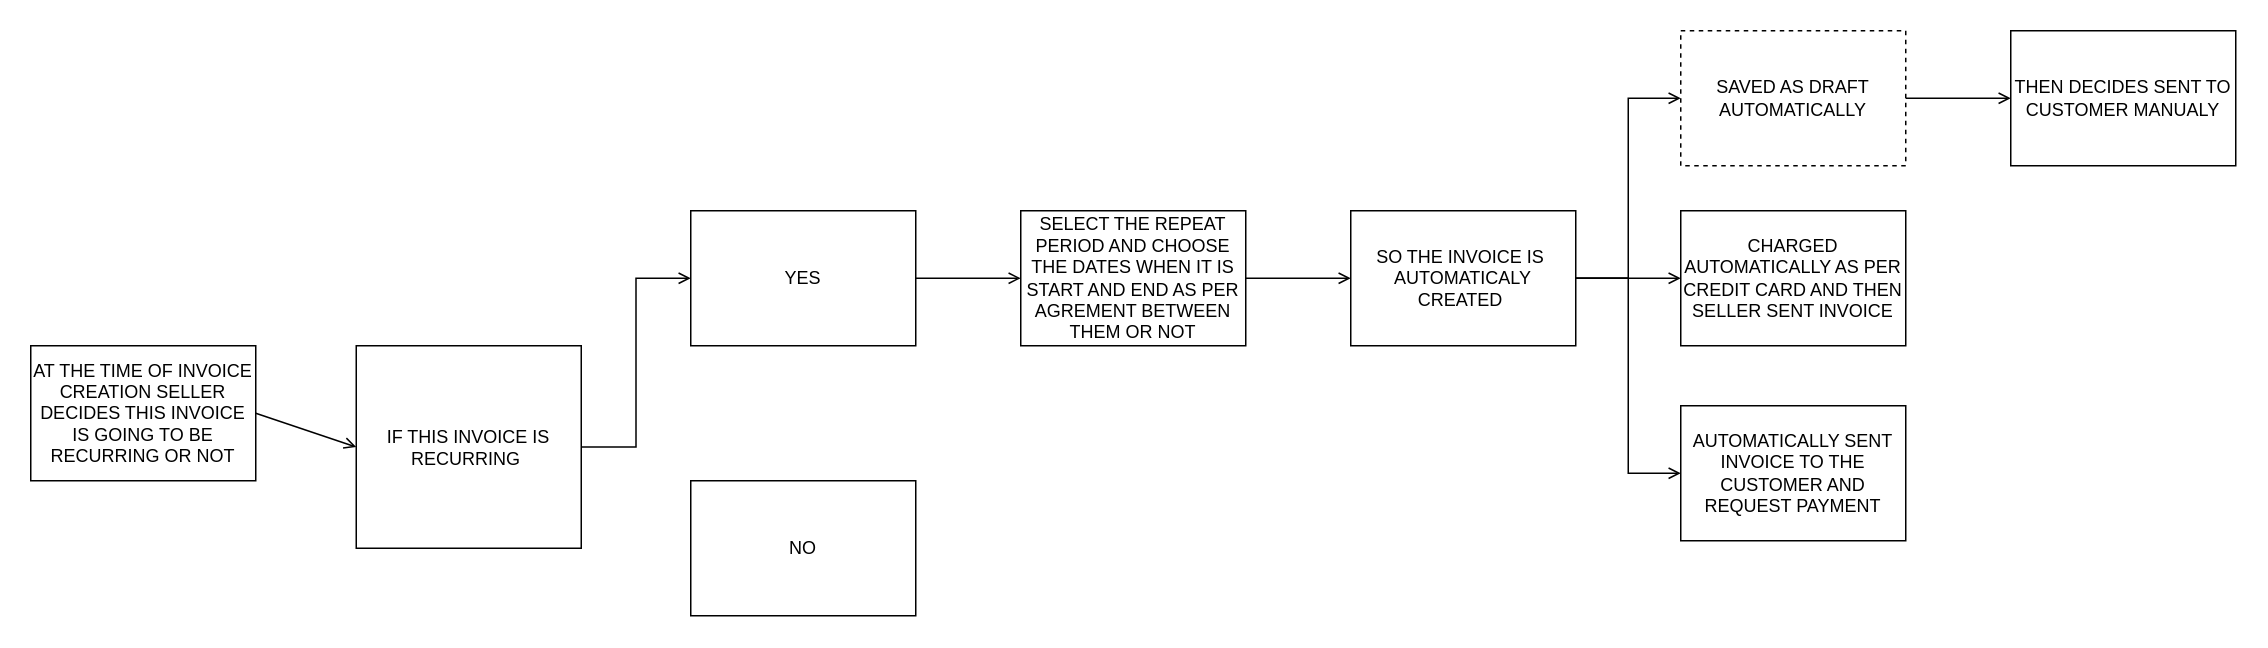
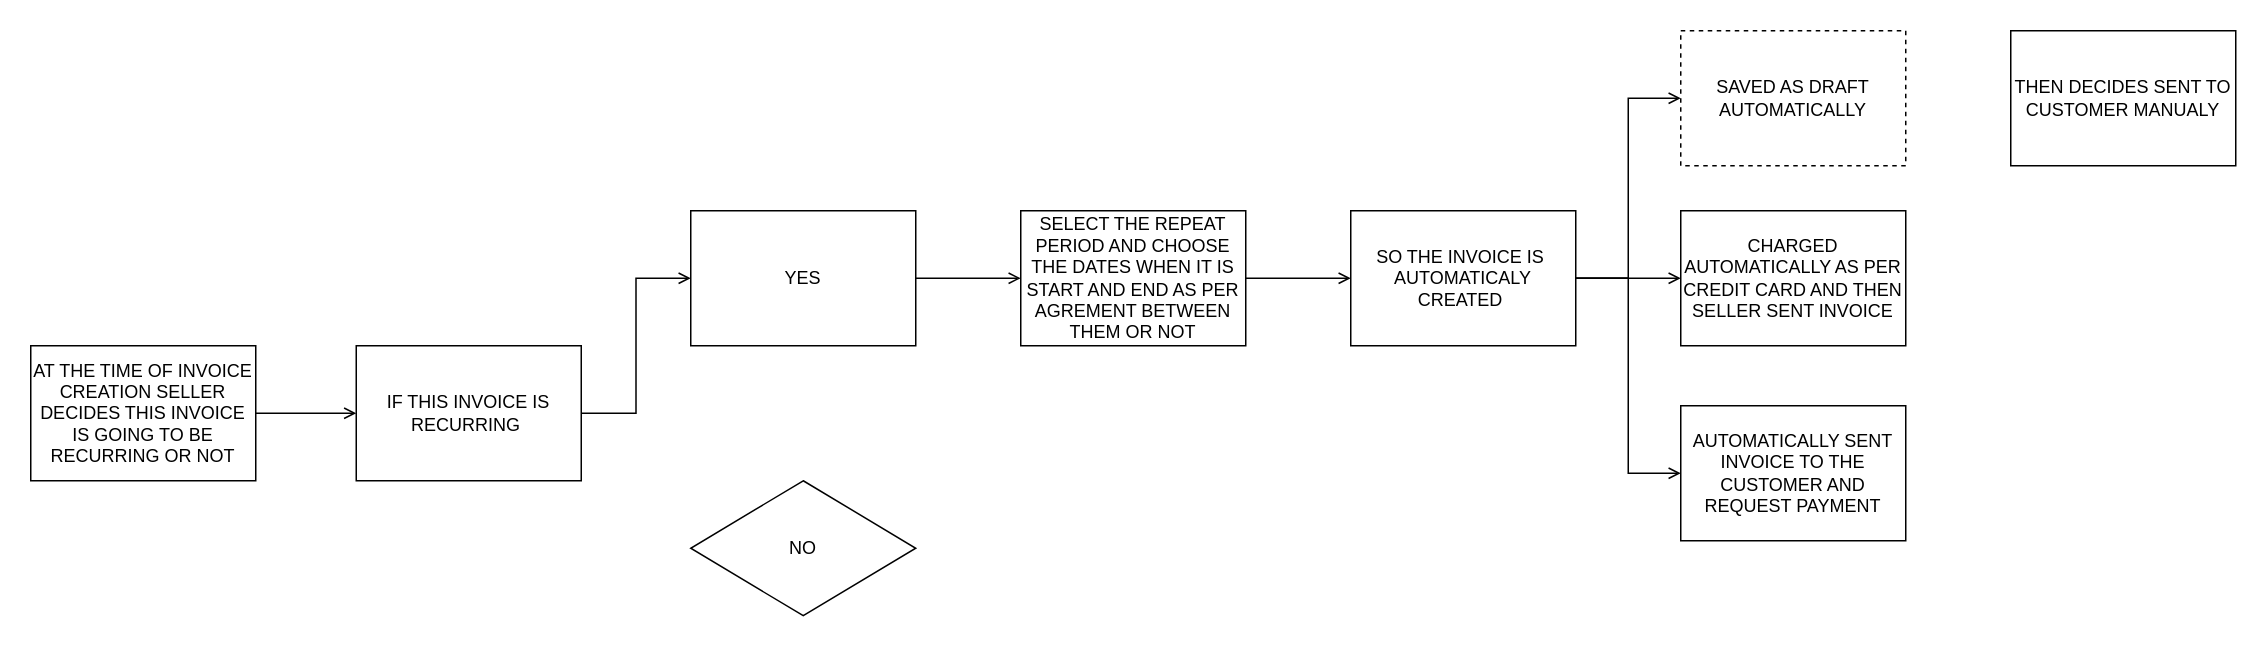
(1956, 98) -> none
(469, 447) -> (469, 413)
(803, 548) -> (803, 548)
